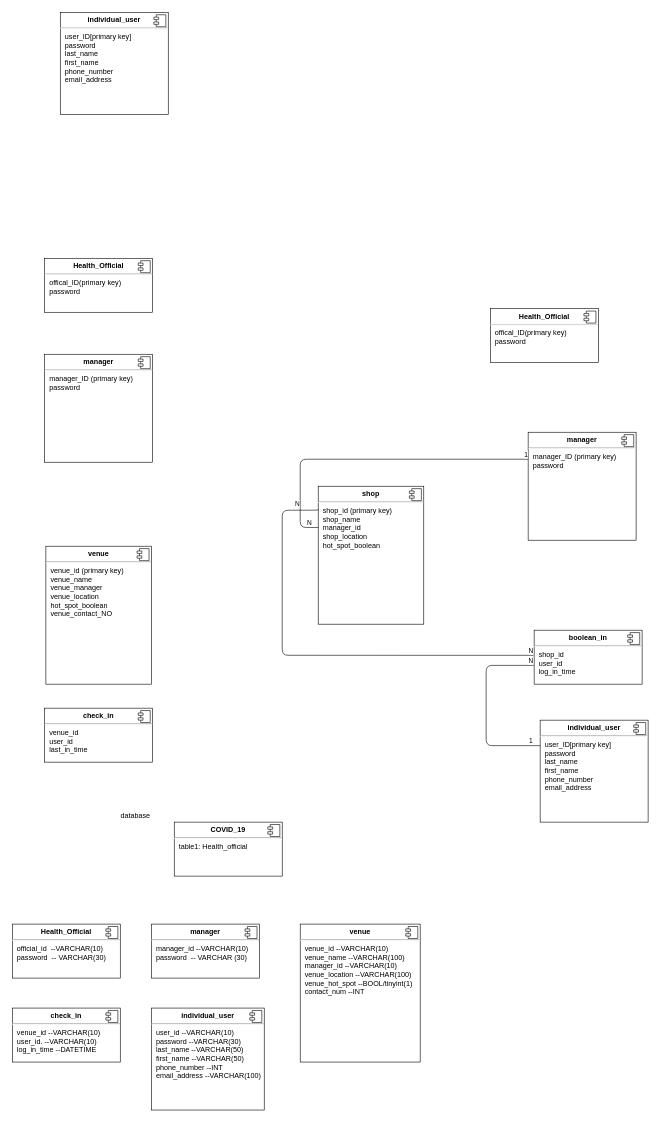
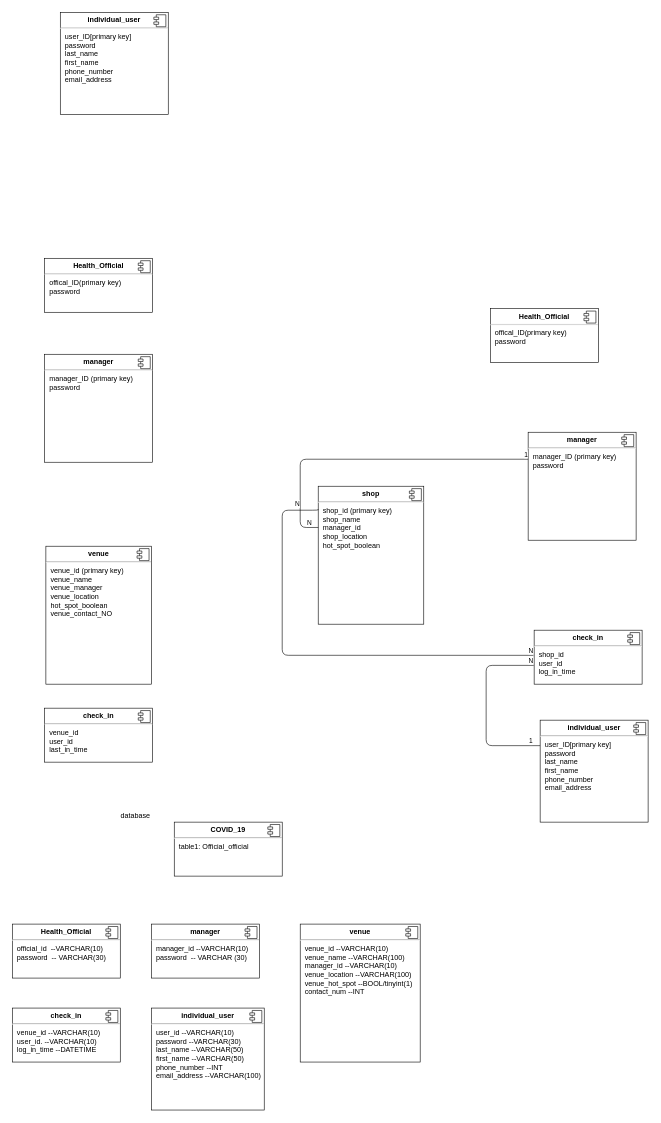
(554, 630) -> (554, 630)
(214, 822) -> (216, 822)
